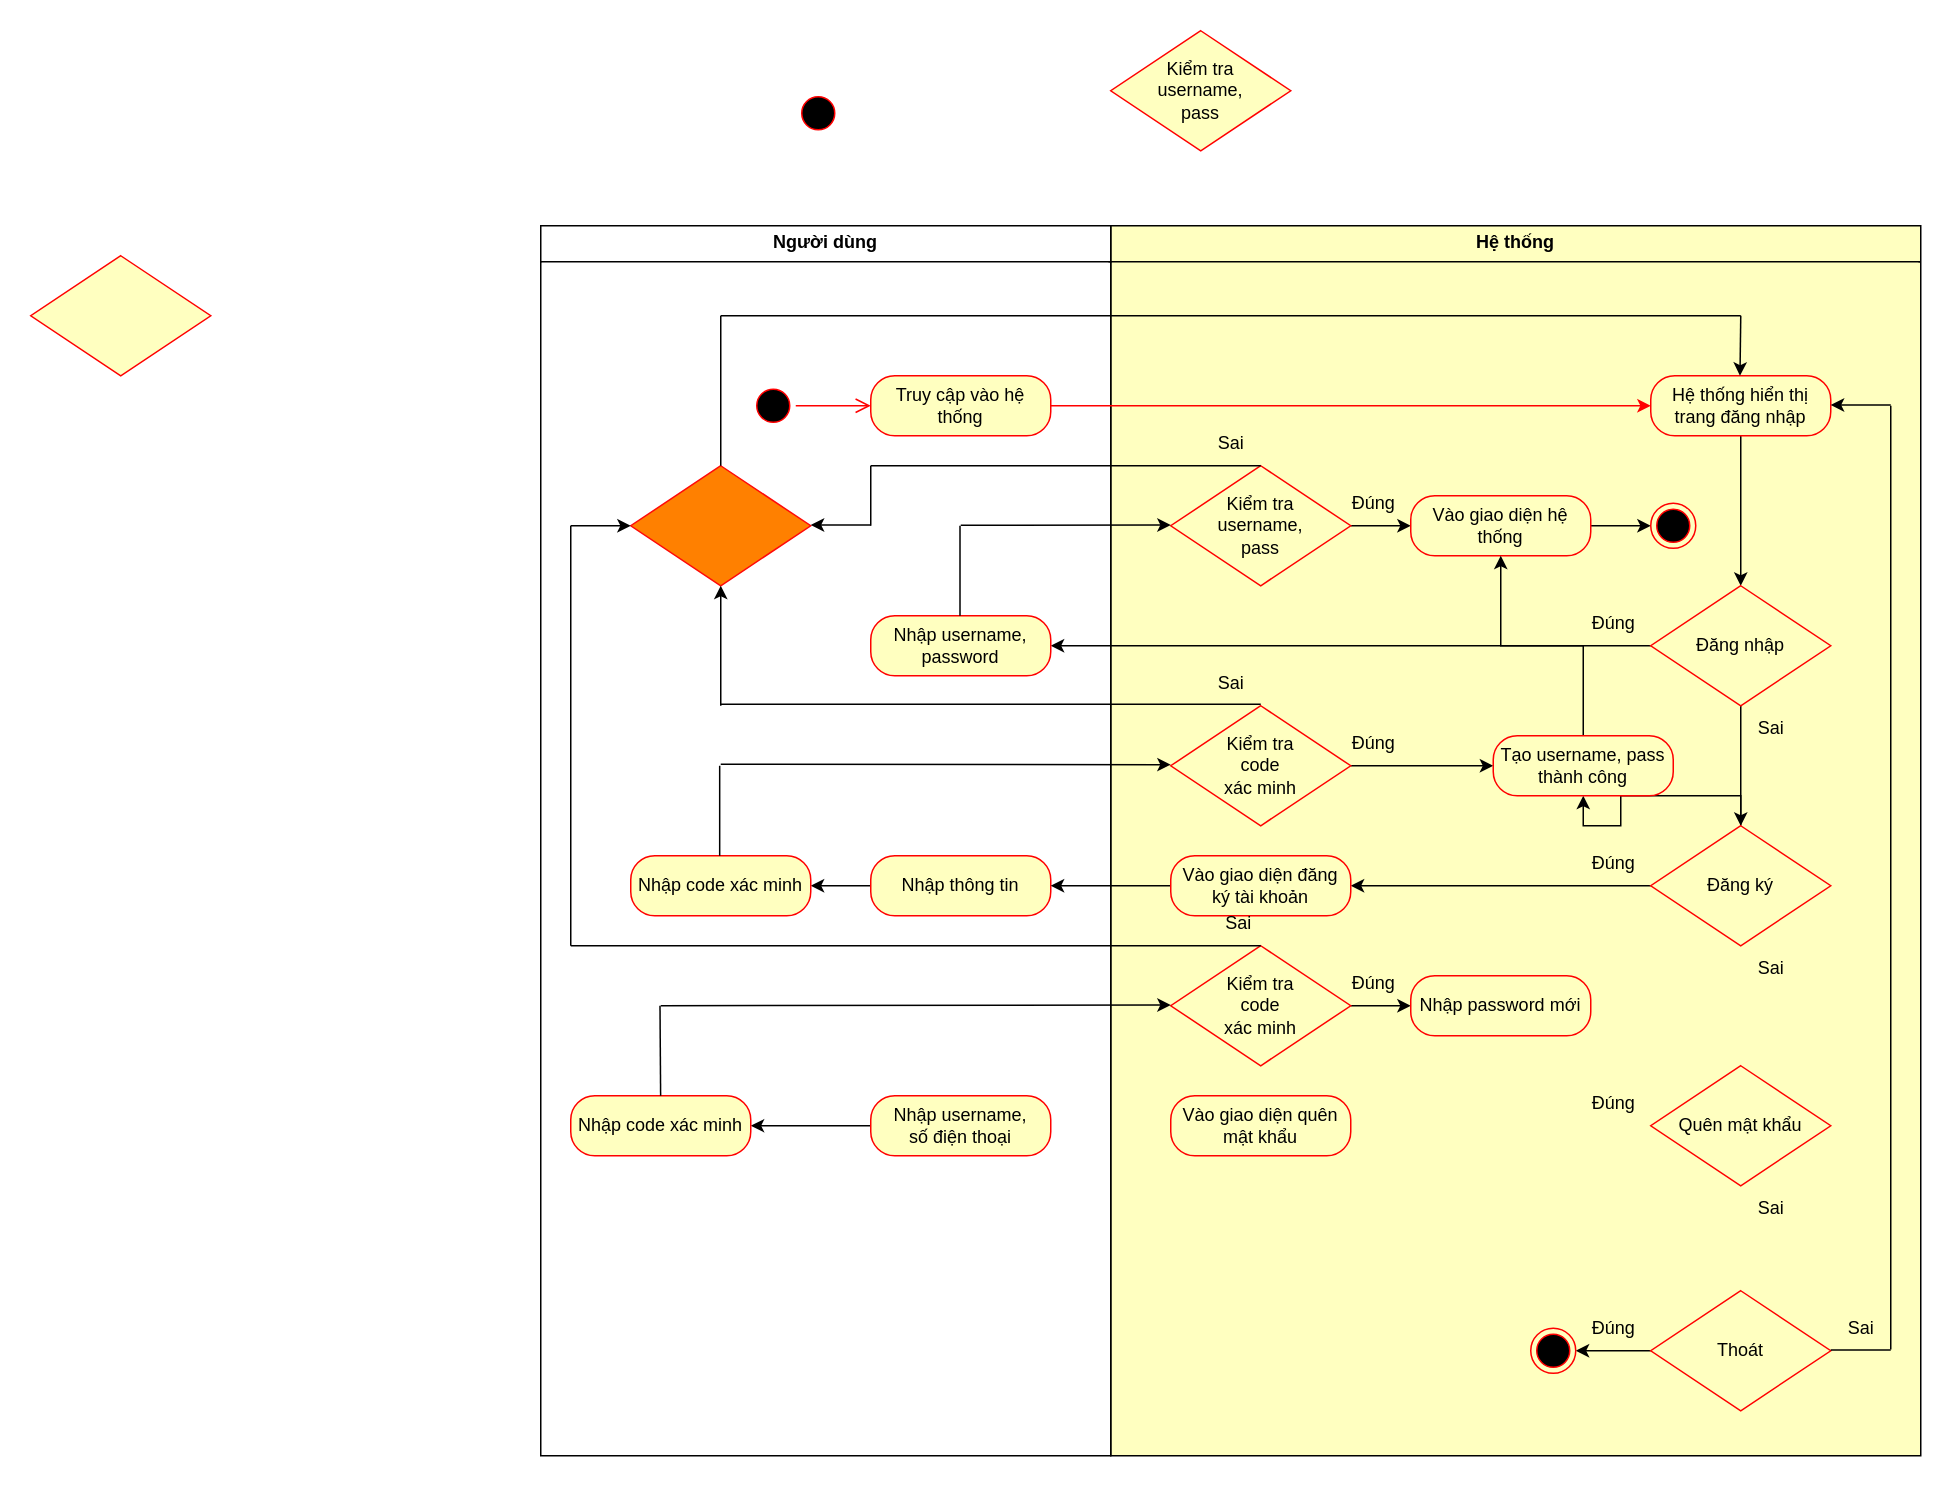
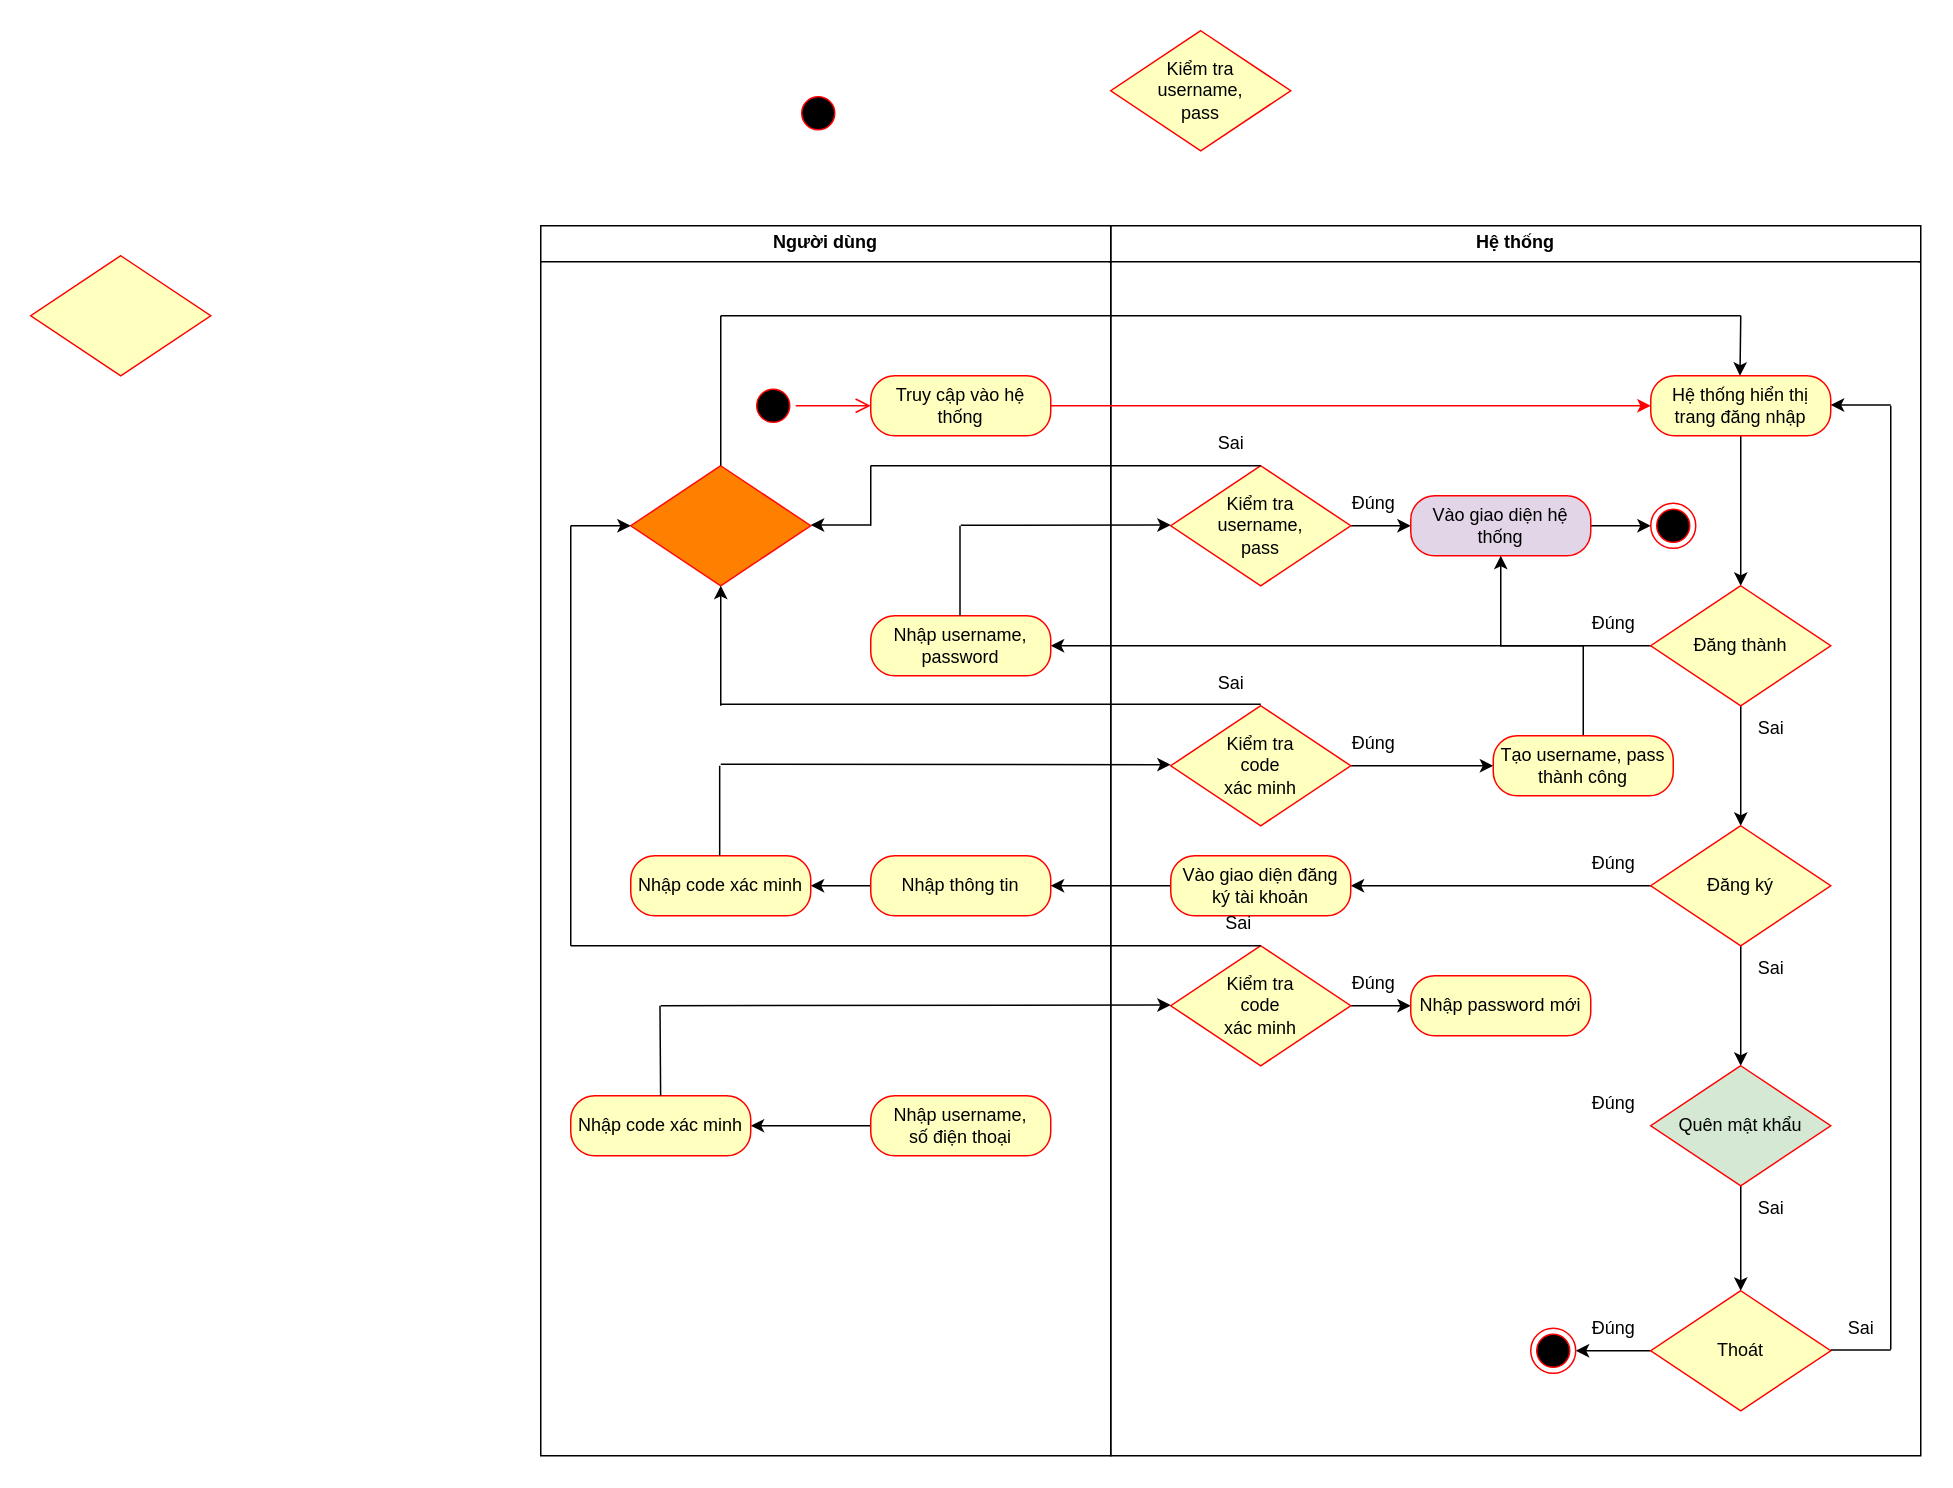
(1501, 526) -> (1501, 526)
(1741, 646) -> (1741, 646)
(1609, 826) -> (1741, 1001)
(1516, 841) -> (1516, 841)
(1261, 1126) -> none
(1741, 1126) -> (1741, 1126)
none -> (1741, 1233)
